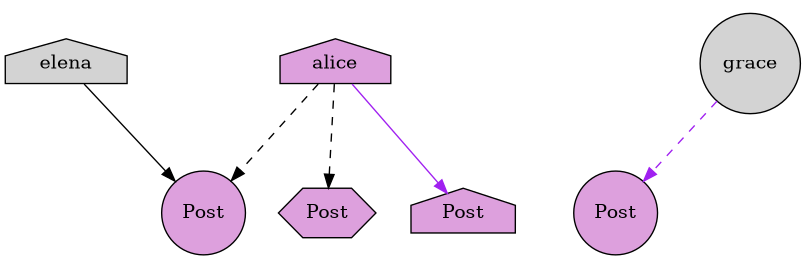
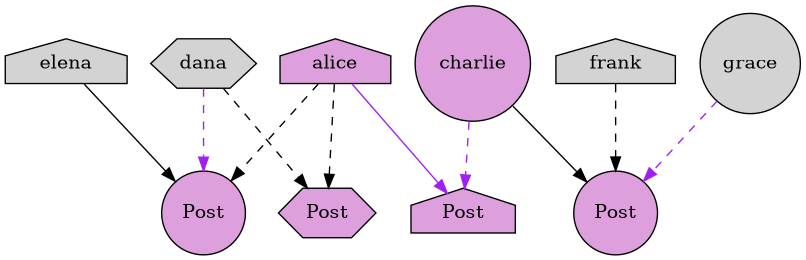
none -> (204, 64)
none -> (473, 64)
none -> (616, 64)
